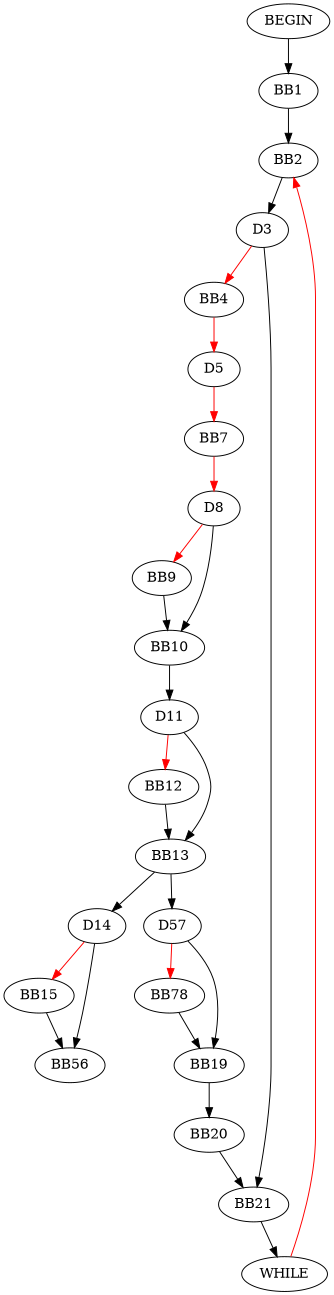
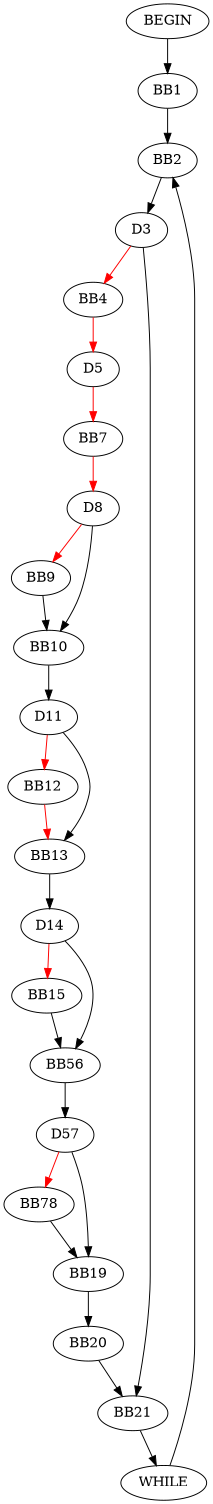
(316, 722) -> (195, 827)
(167, 817) -> (46, 817)
(171, 887) -> (65, 1095)
